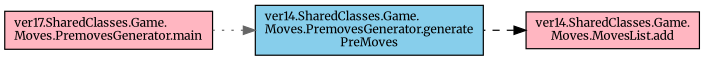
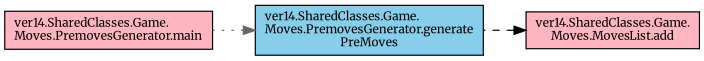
(109, 30) -> (109, 30)
